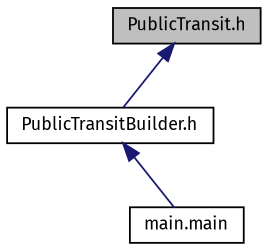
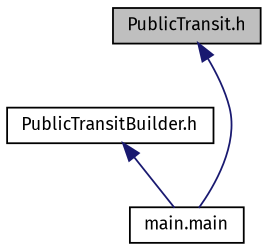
(143, 83) -> (231, 134)
